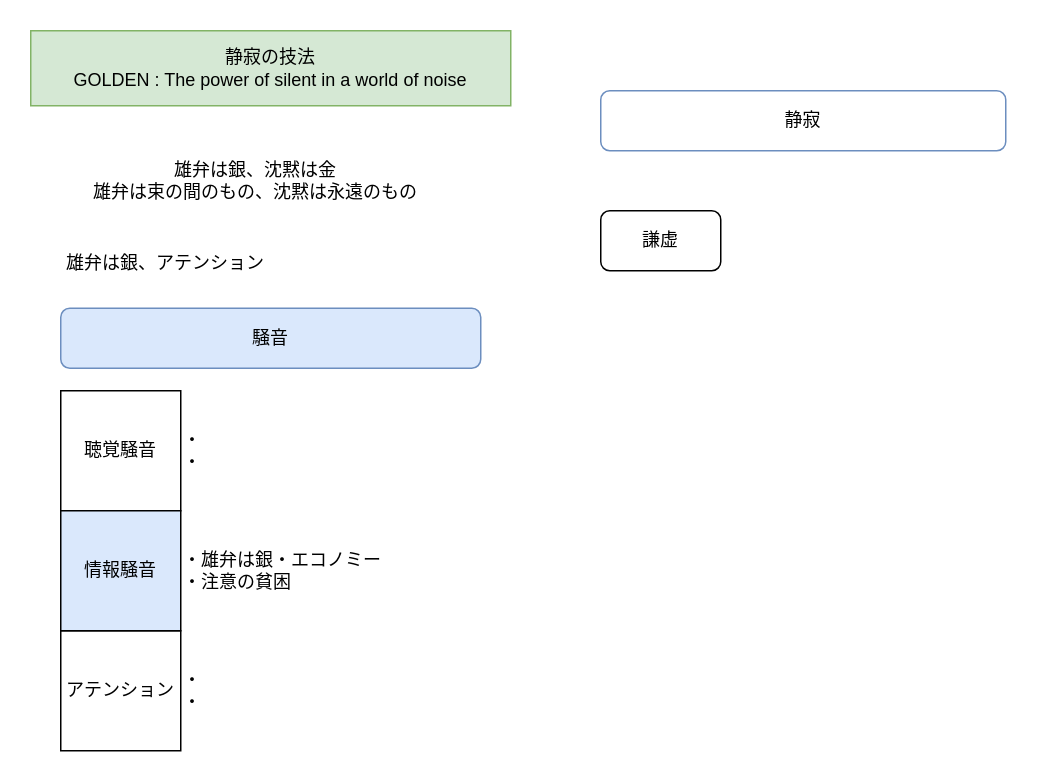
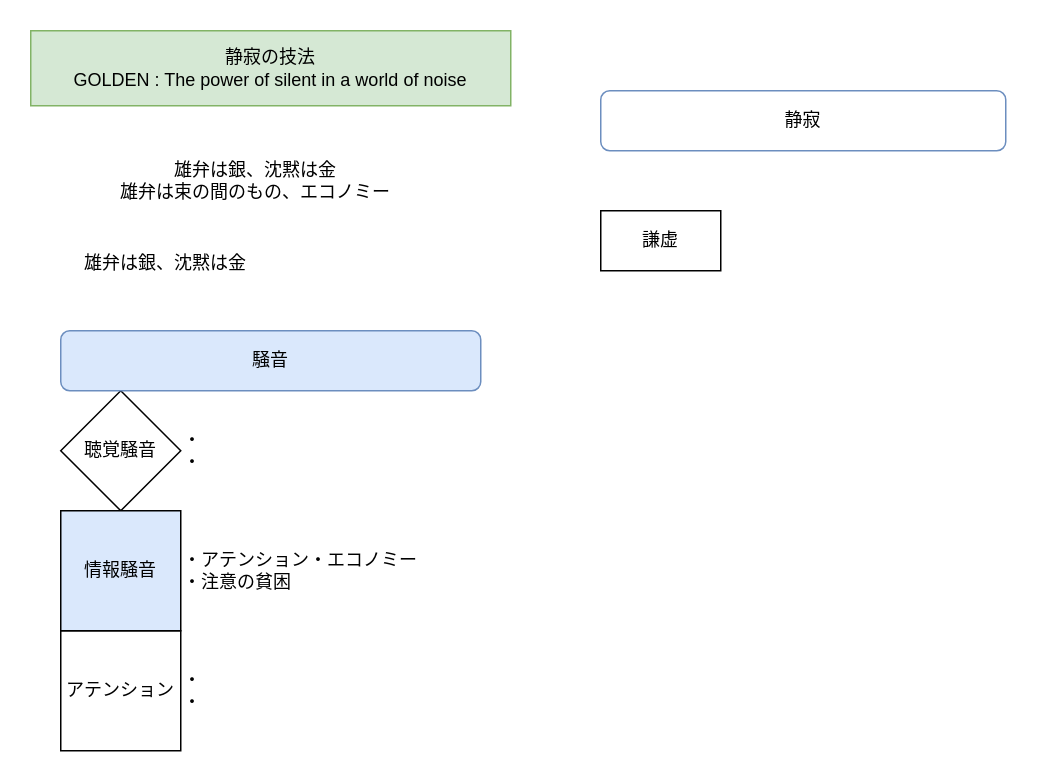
(256, 181) -> (256, 181)
(661, 241) -> (661, 241)
(166, 263) -> (166, 263)
(271, 338) -> (271, 361)
(121, 451) -> (121, 451)
(283, 571) -> (301, 571)
